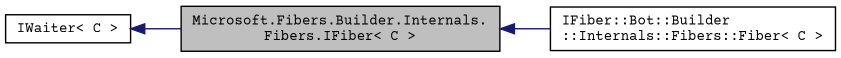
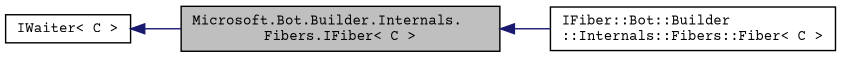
(341, 29) -> (341, 29)
